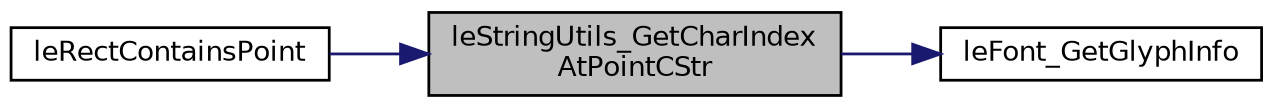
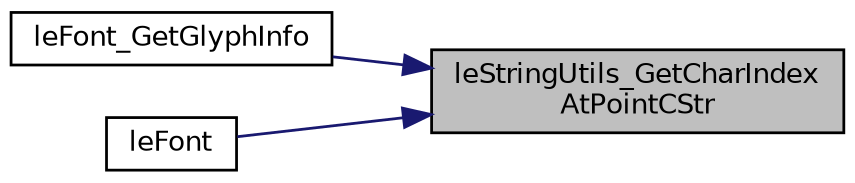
(170, 54) -> (172, 144)
(877, 54) -> (368, 61)
